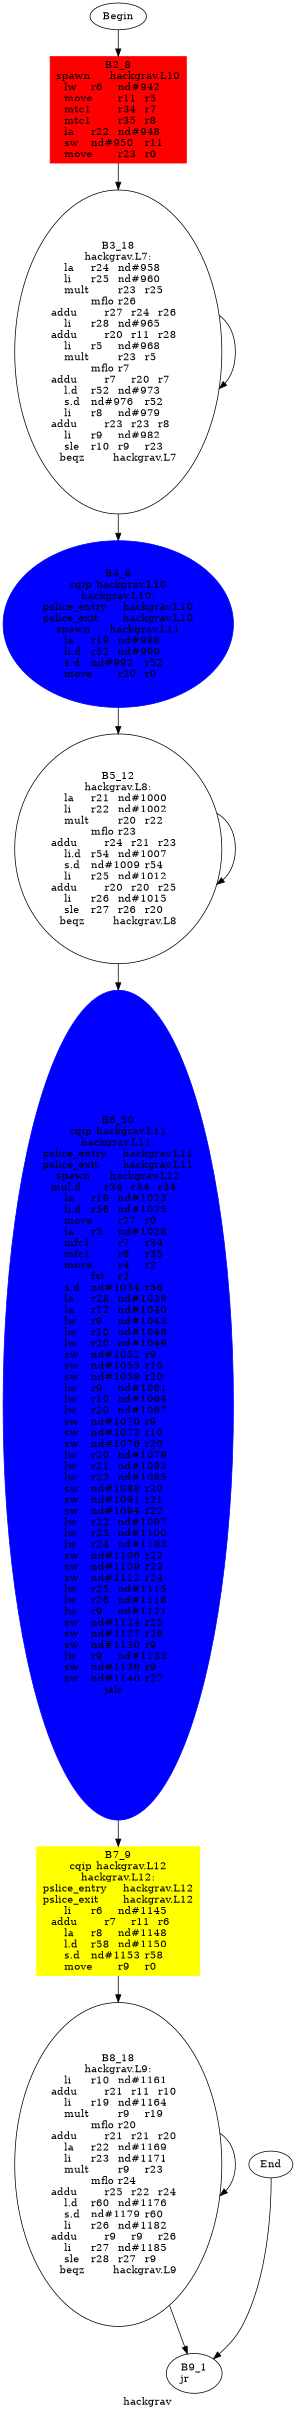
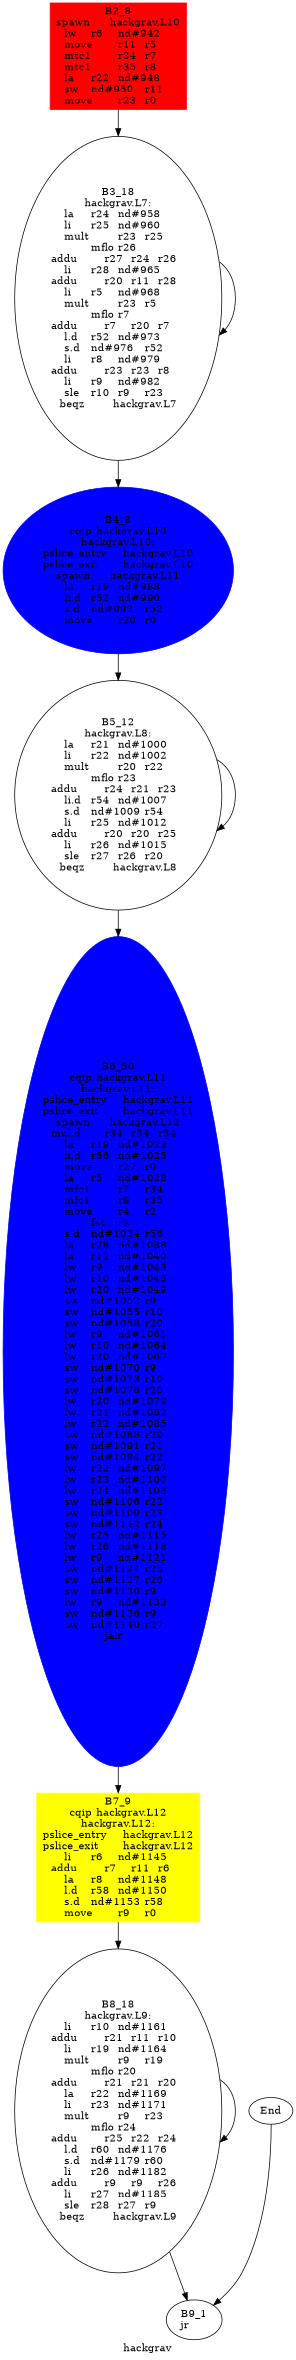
(118, 16) -> none
